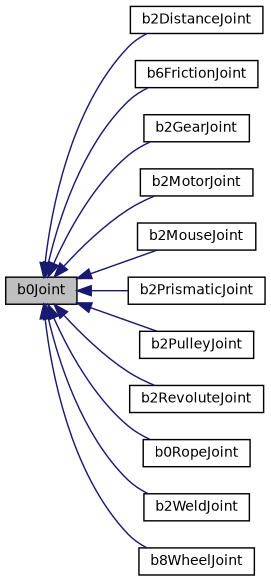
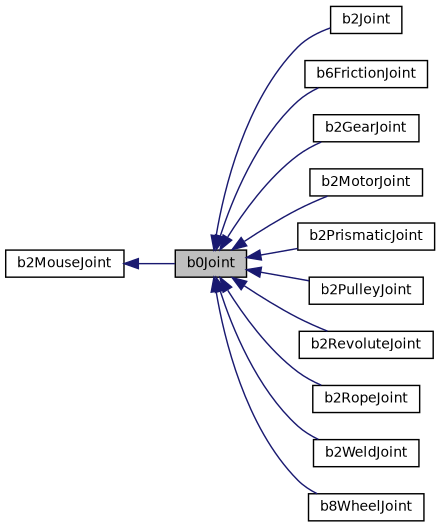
(197, 20) -> (366, 20)
(124, 262) -> (157, 264)
(197, 453) -> (366, 399)
